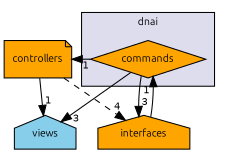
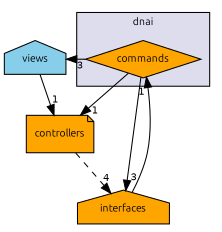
(41, 92) -> (45, 90)
